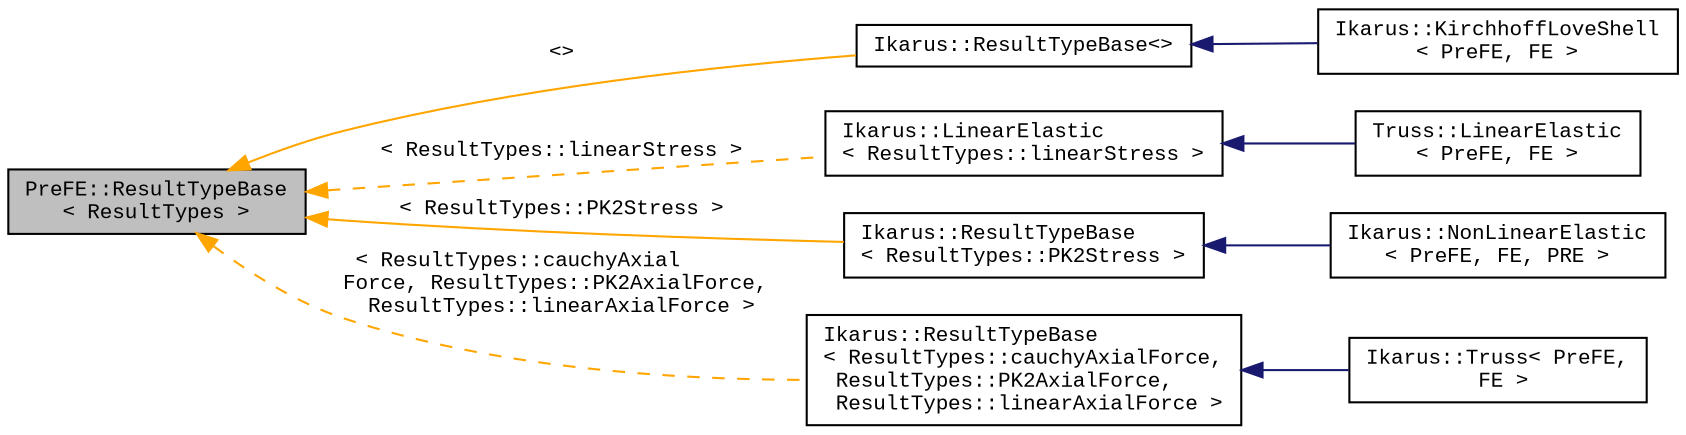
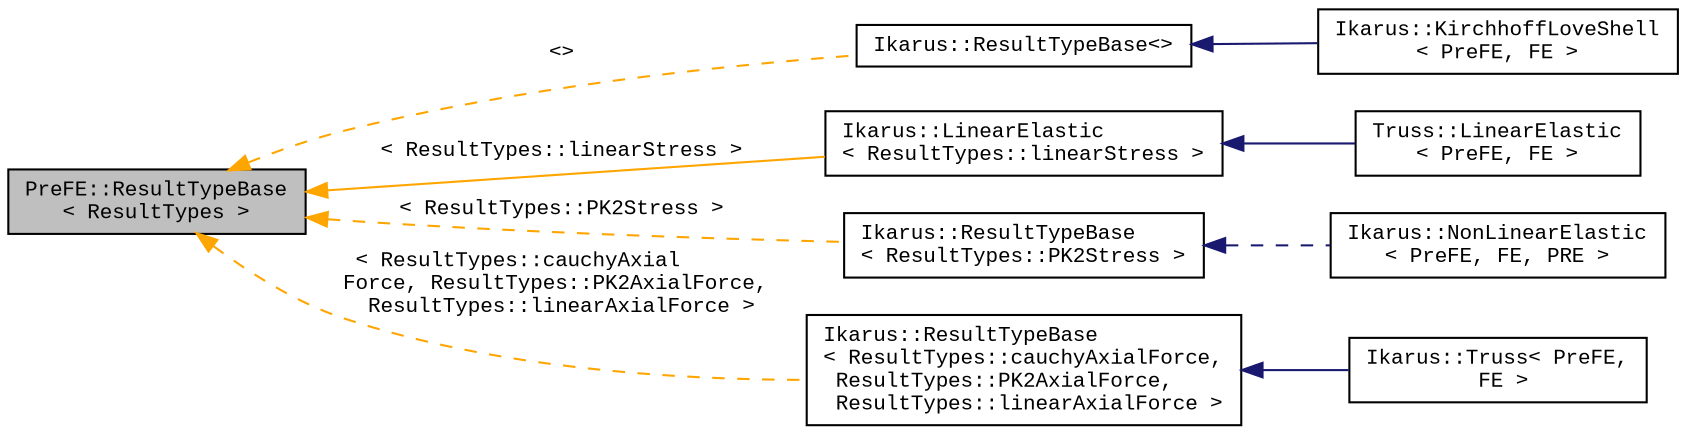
(549, 90) -> (549, 90)
(576, 174) -> (576, 174)
(586, 233) -> (586, 233)
(1278, 245) -> (1278, 245)
